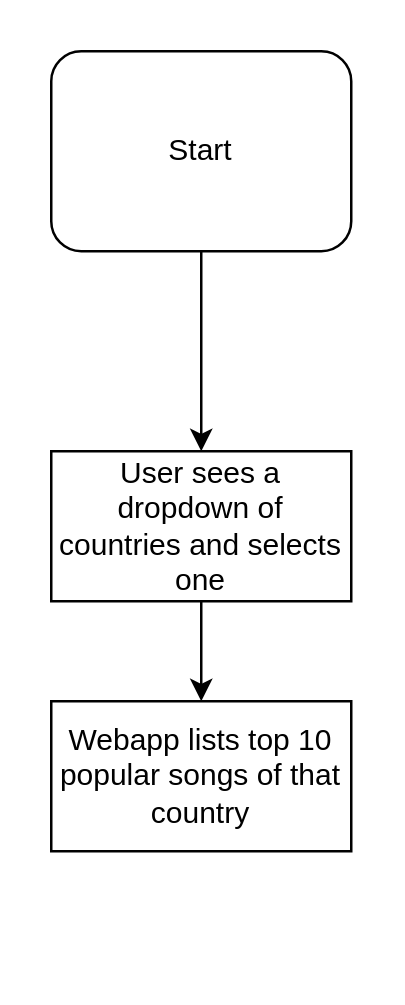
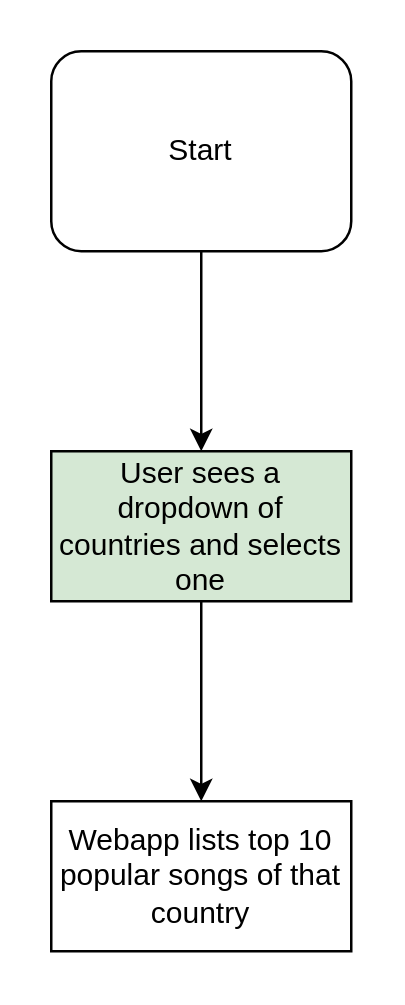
(201, 526) -> (201, 526)
(201, 776) -> (201, 876)
